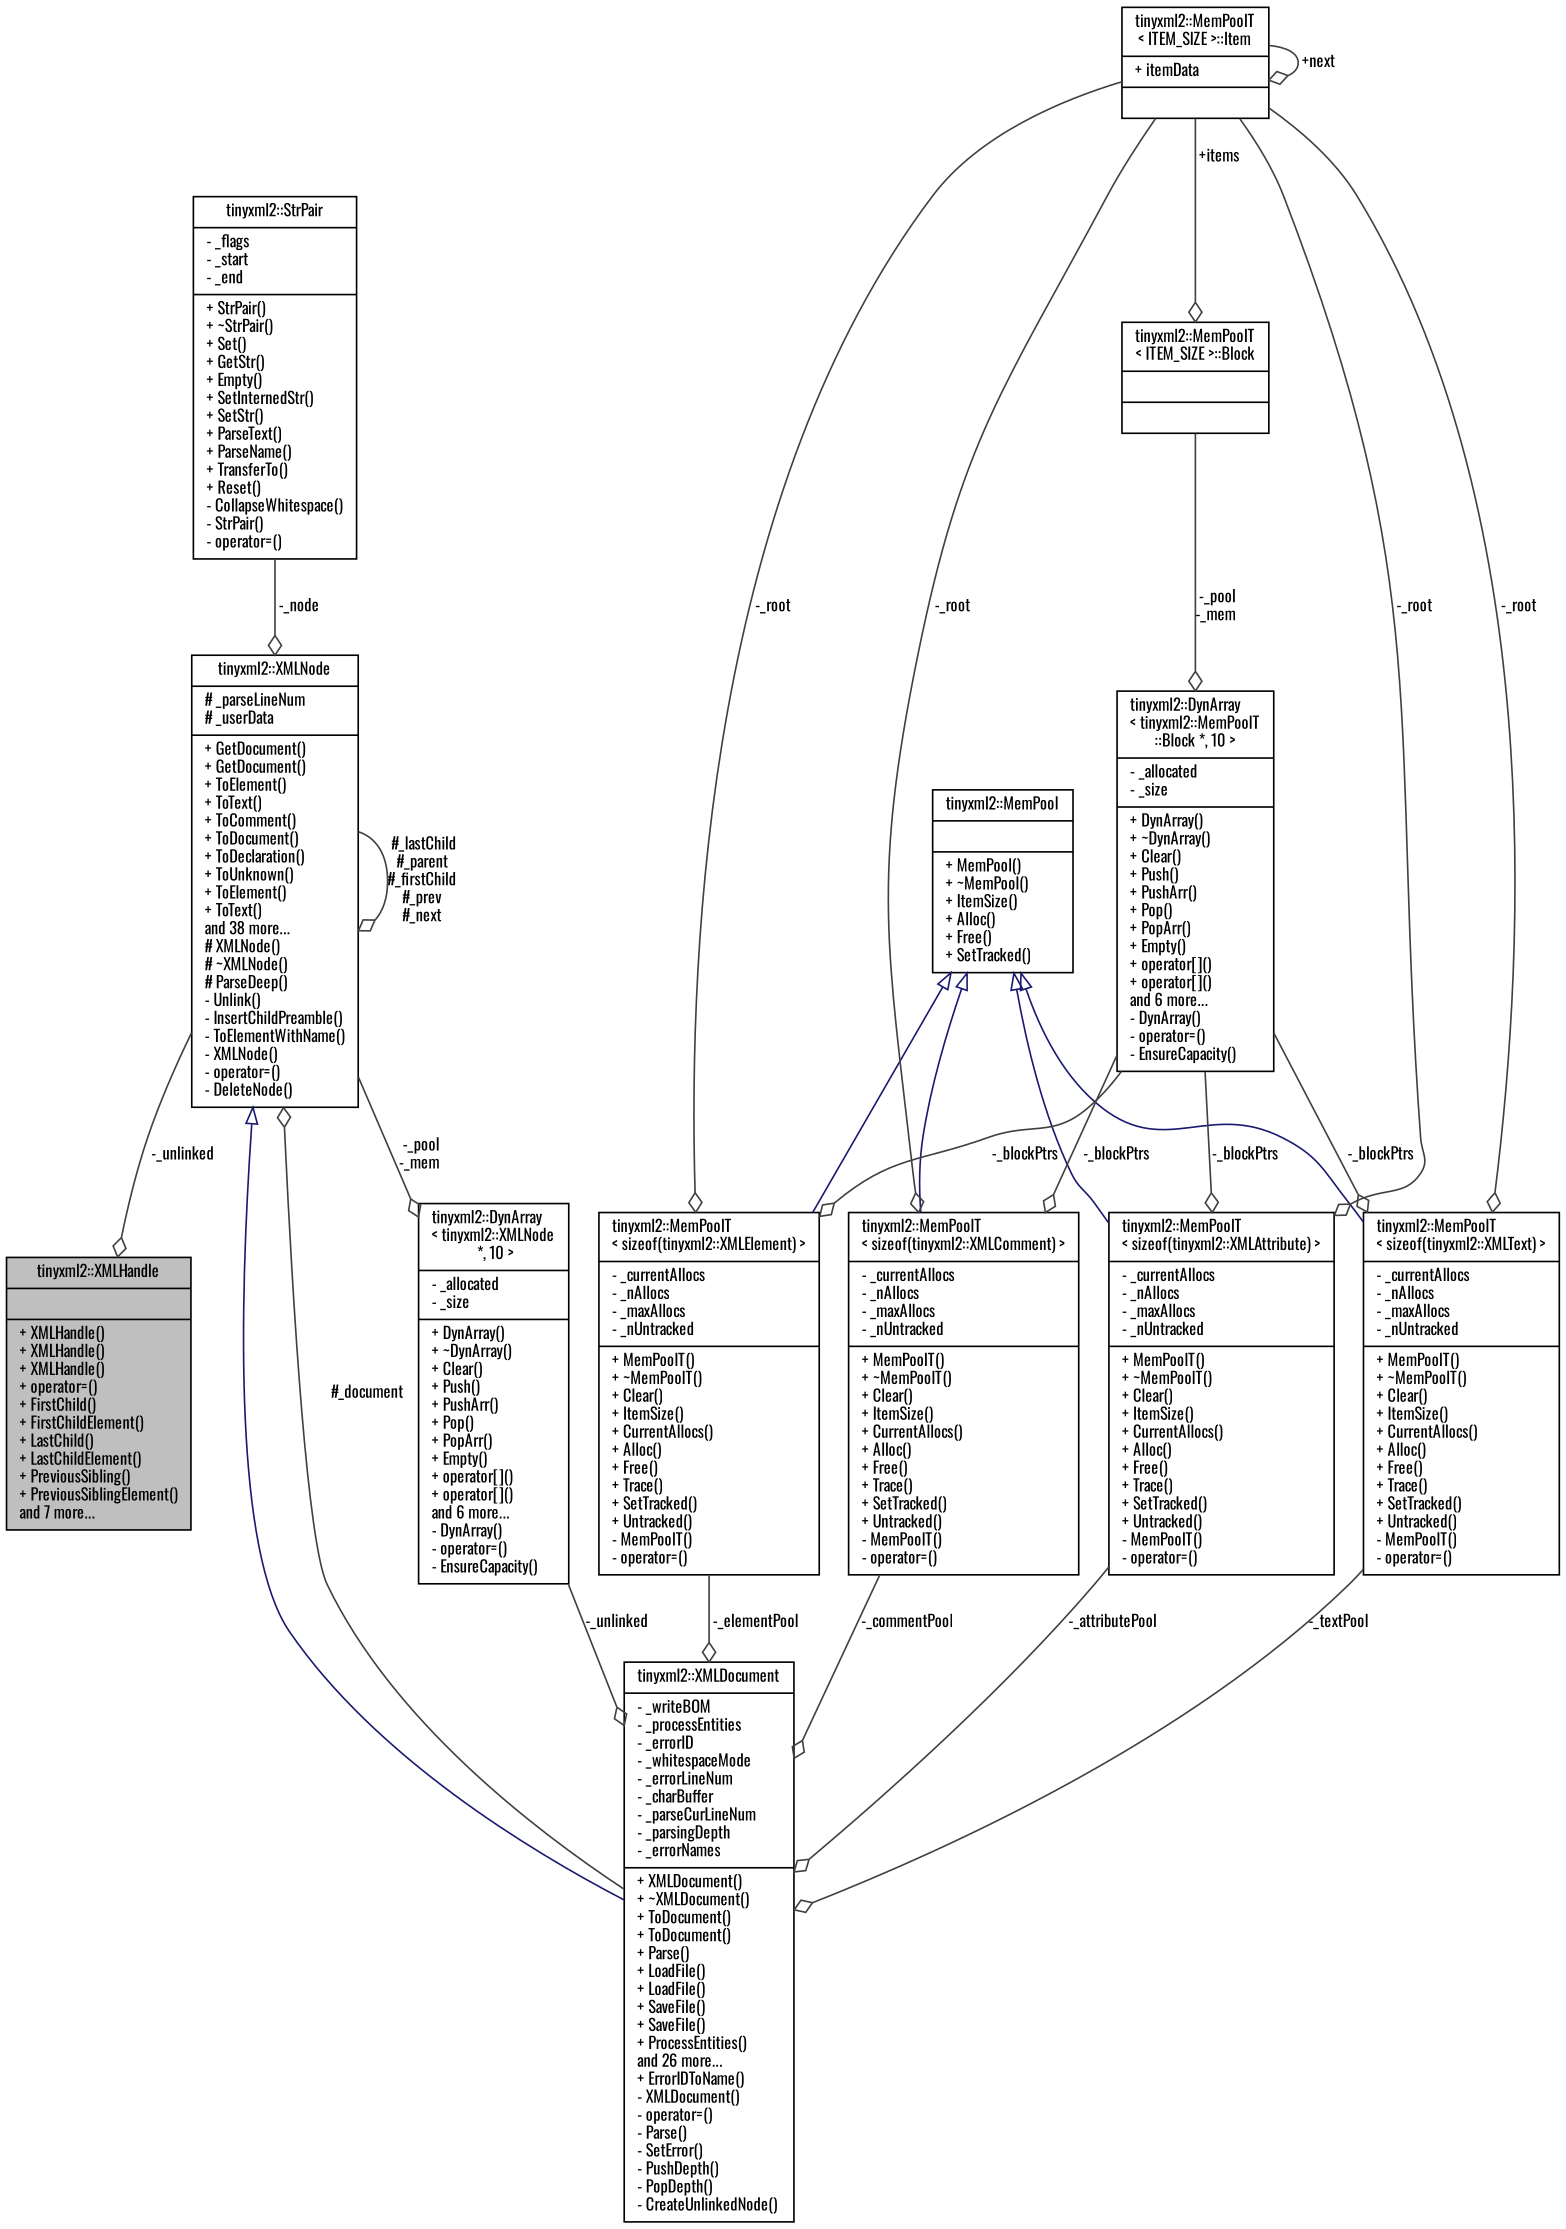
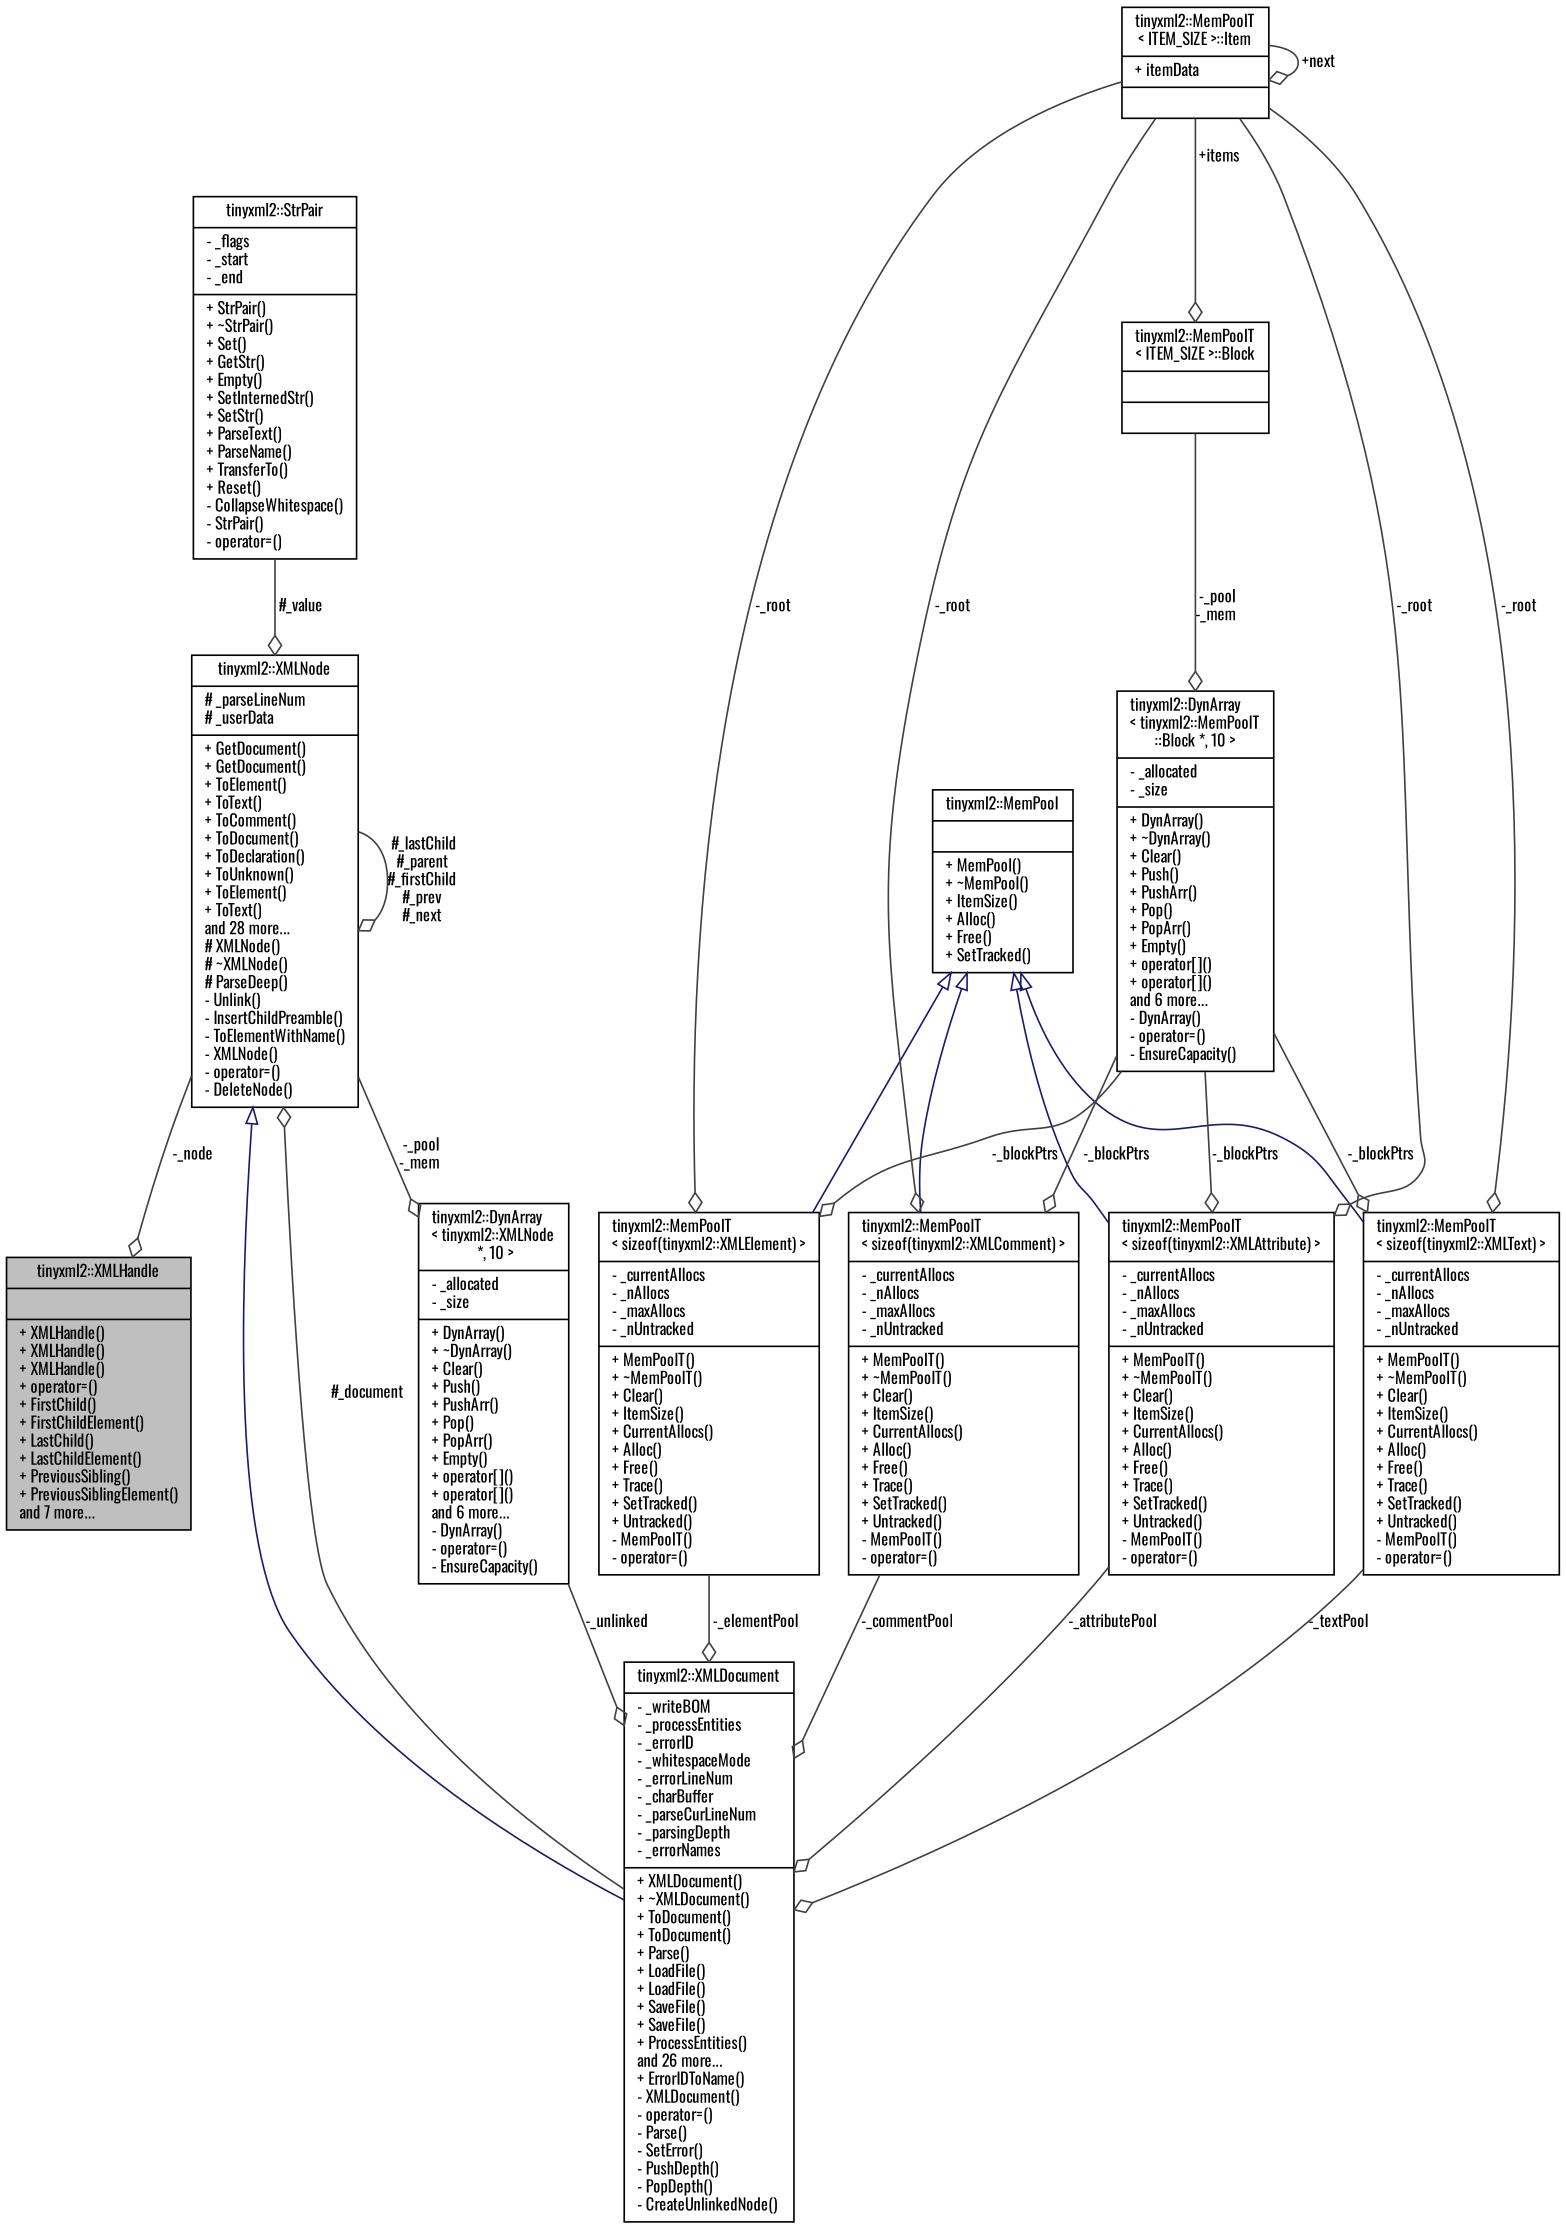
(298, 607) -> (299, 607)
(248, 929) -> (248, 929)
(181, 1155) -> (192, 1155)
